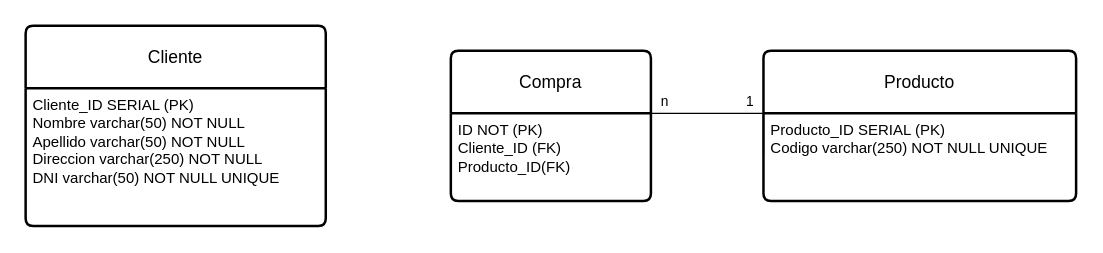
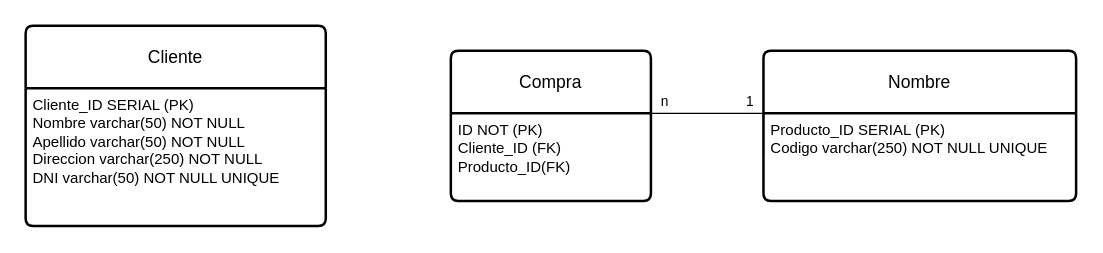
(919, 82) -> (919, 82)
